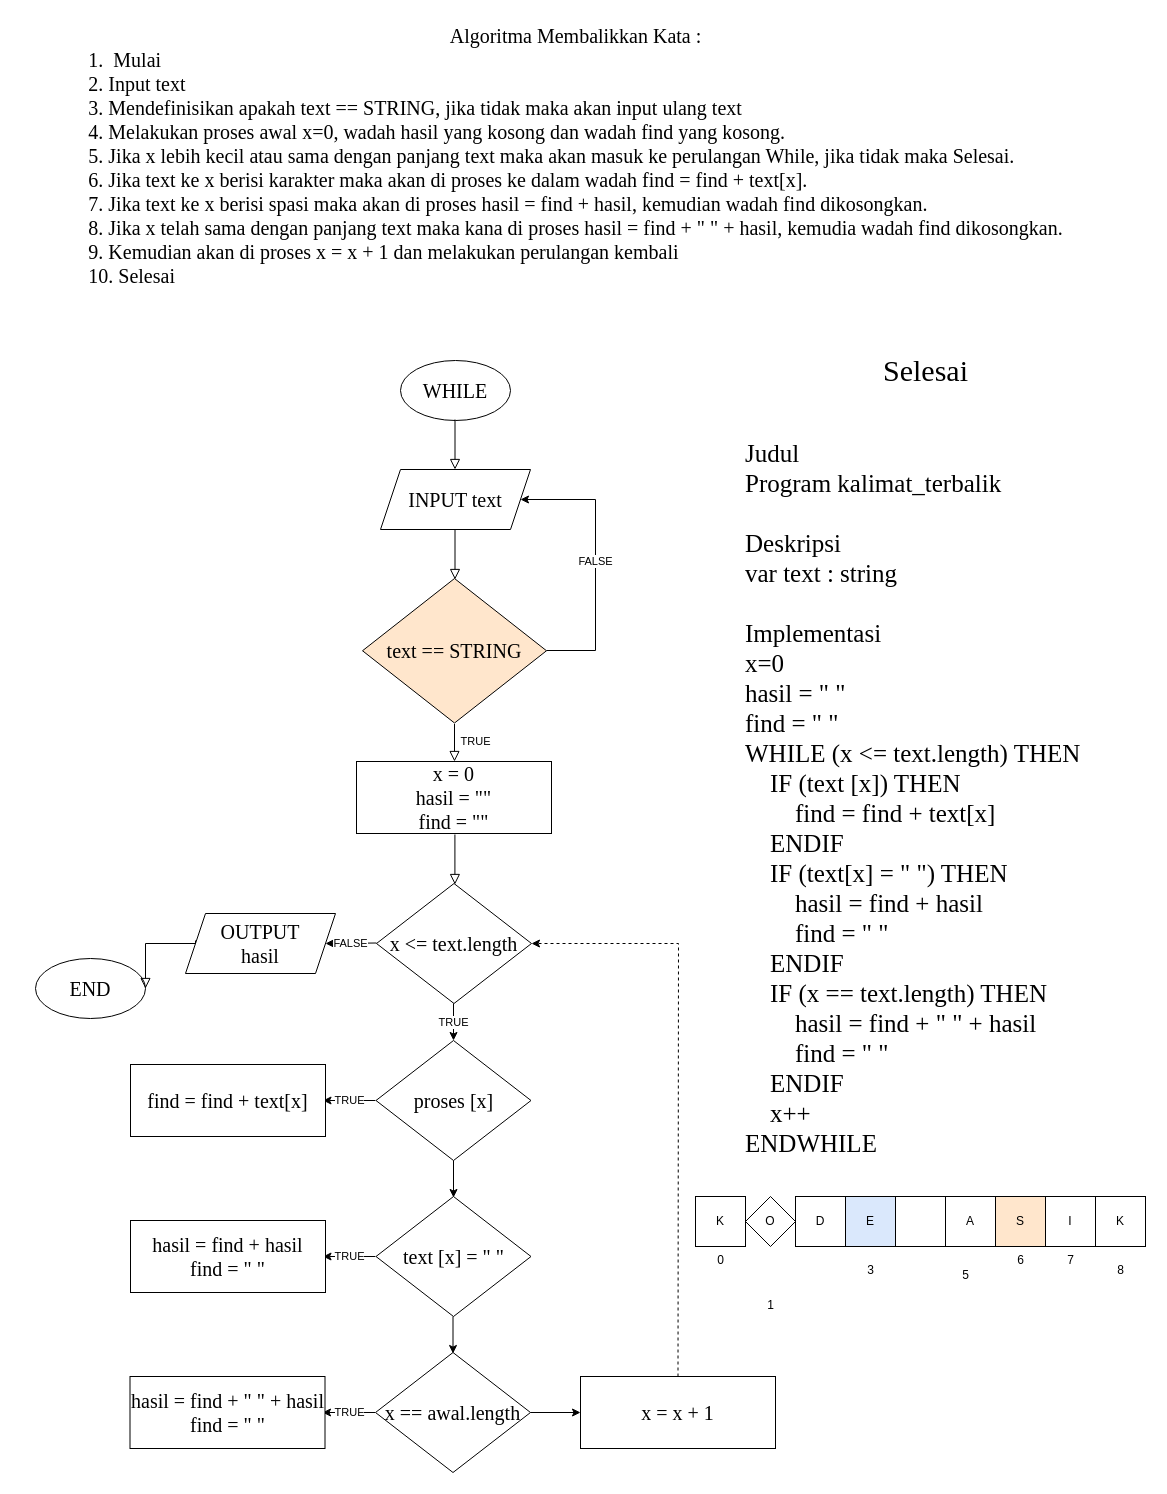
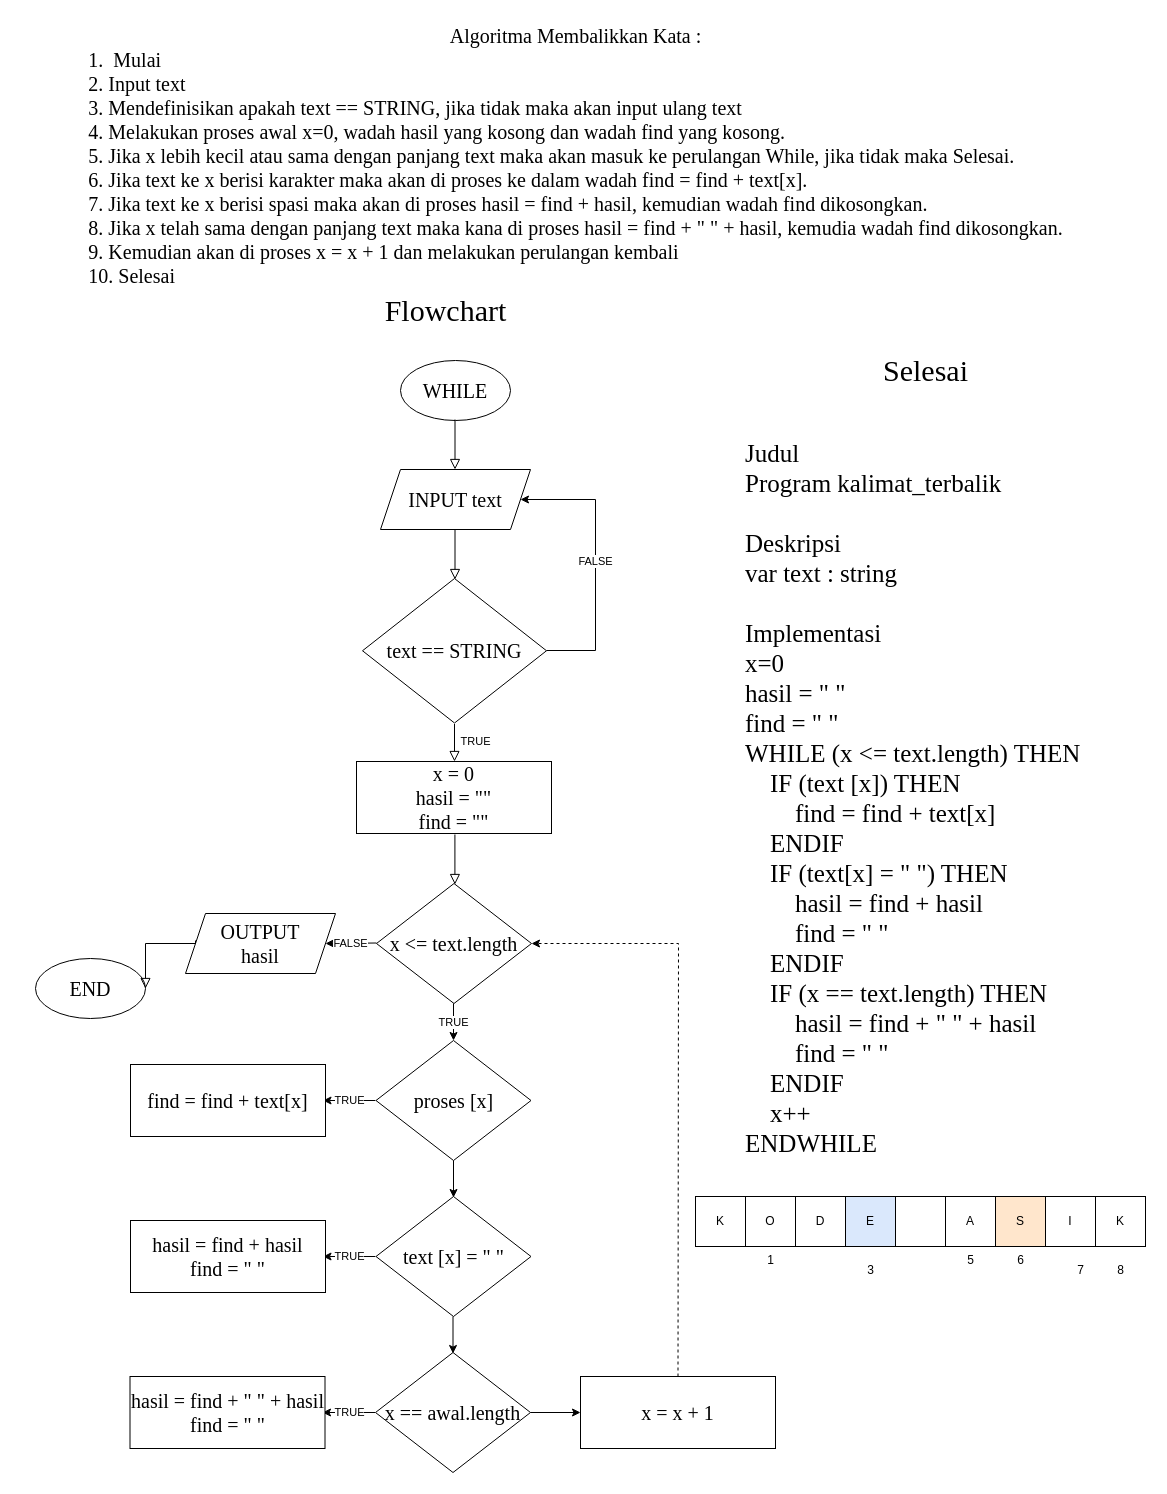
none -> (446, 311)
(455, 651) -> (455, 651)
(771, 1222) -> (771, 1222)
(721, 1261) -> none
(1071, 1261) -> (1081, 1271)
(966, 1276) -> (971, 1261)
(771, 1306) -> (771, 1261)
